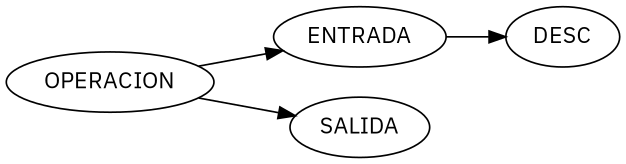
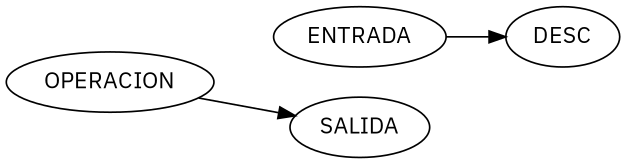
(232, 60) -> none
